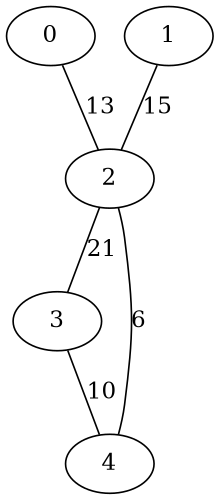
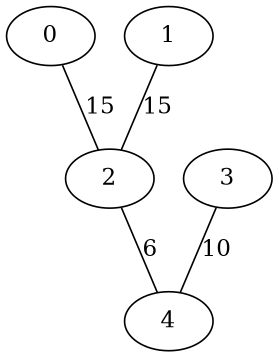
(101, 107) -> (101, 107)
(84, 250) -> none
